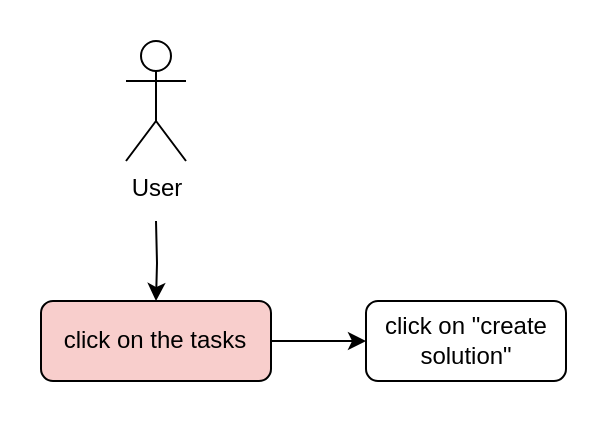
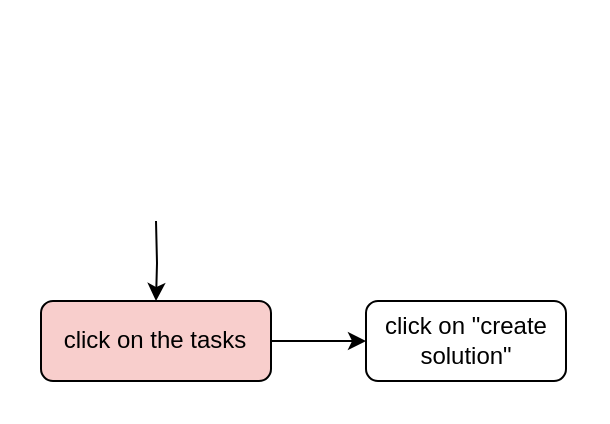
(156, 101) -> none
